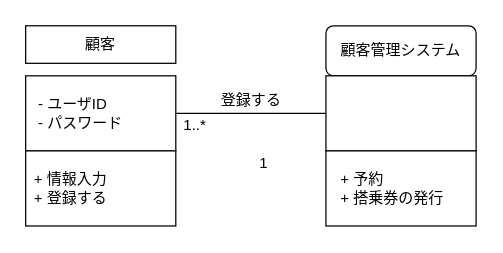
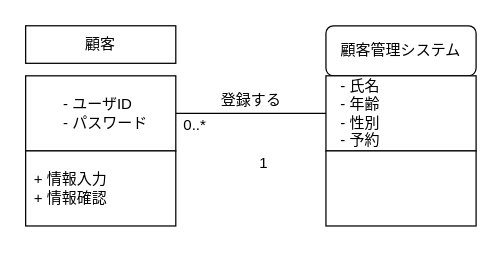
(82, 113) -> (107, 113)
none -> (369, 113)
(195, 126) -> (195, 126)
(71, 188) -> (71, 188)
(401, 188) -> none
